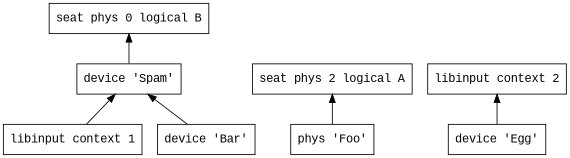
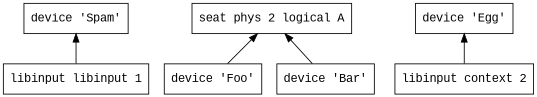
(129, 18) -> none
(171, 112) -> (302, 52)
(497, 113) -> (464, 53)
(73, 139) -> (76, 79)
(332, 139) -> (213, 79)
